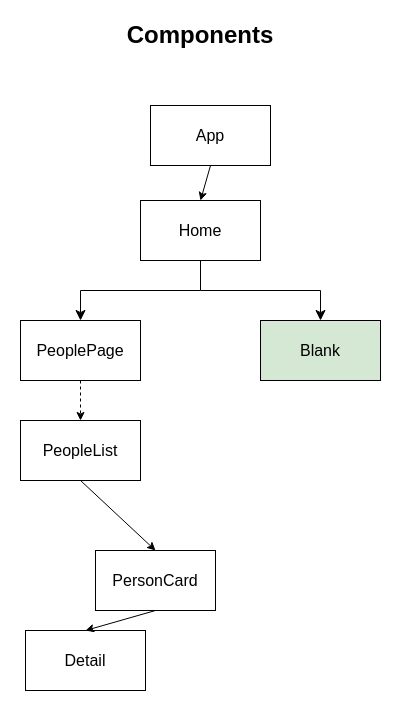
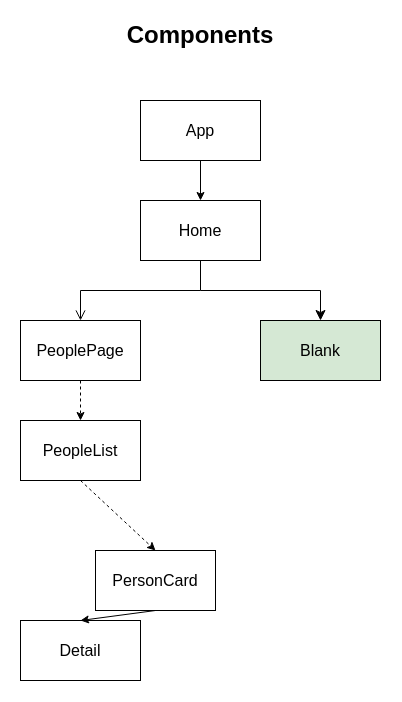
(211, 136) -> (201, 131)
(81, 311) -> (81, 313)
(116, 513) -> (116, 513)
(86, 661) -> (81, 651)
